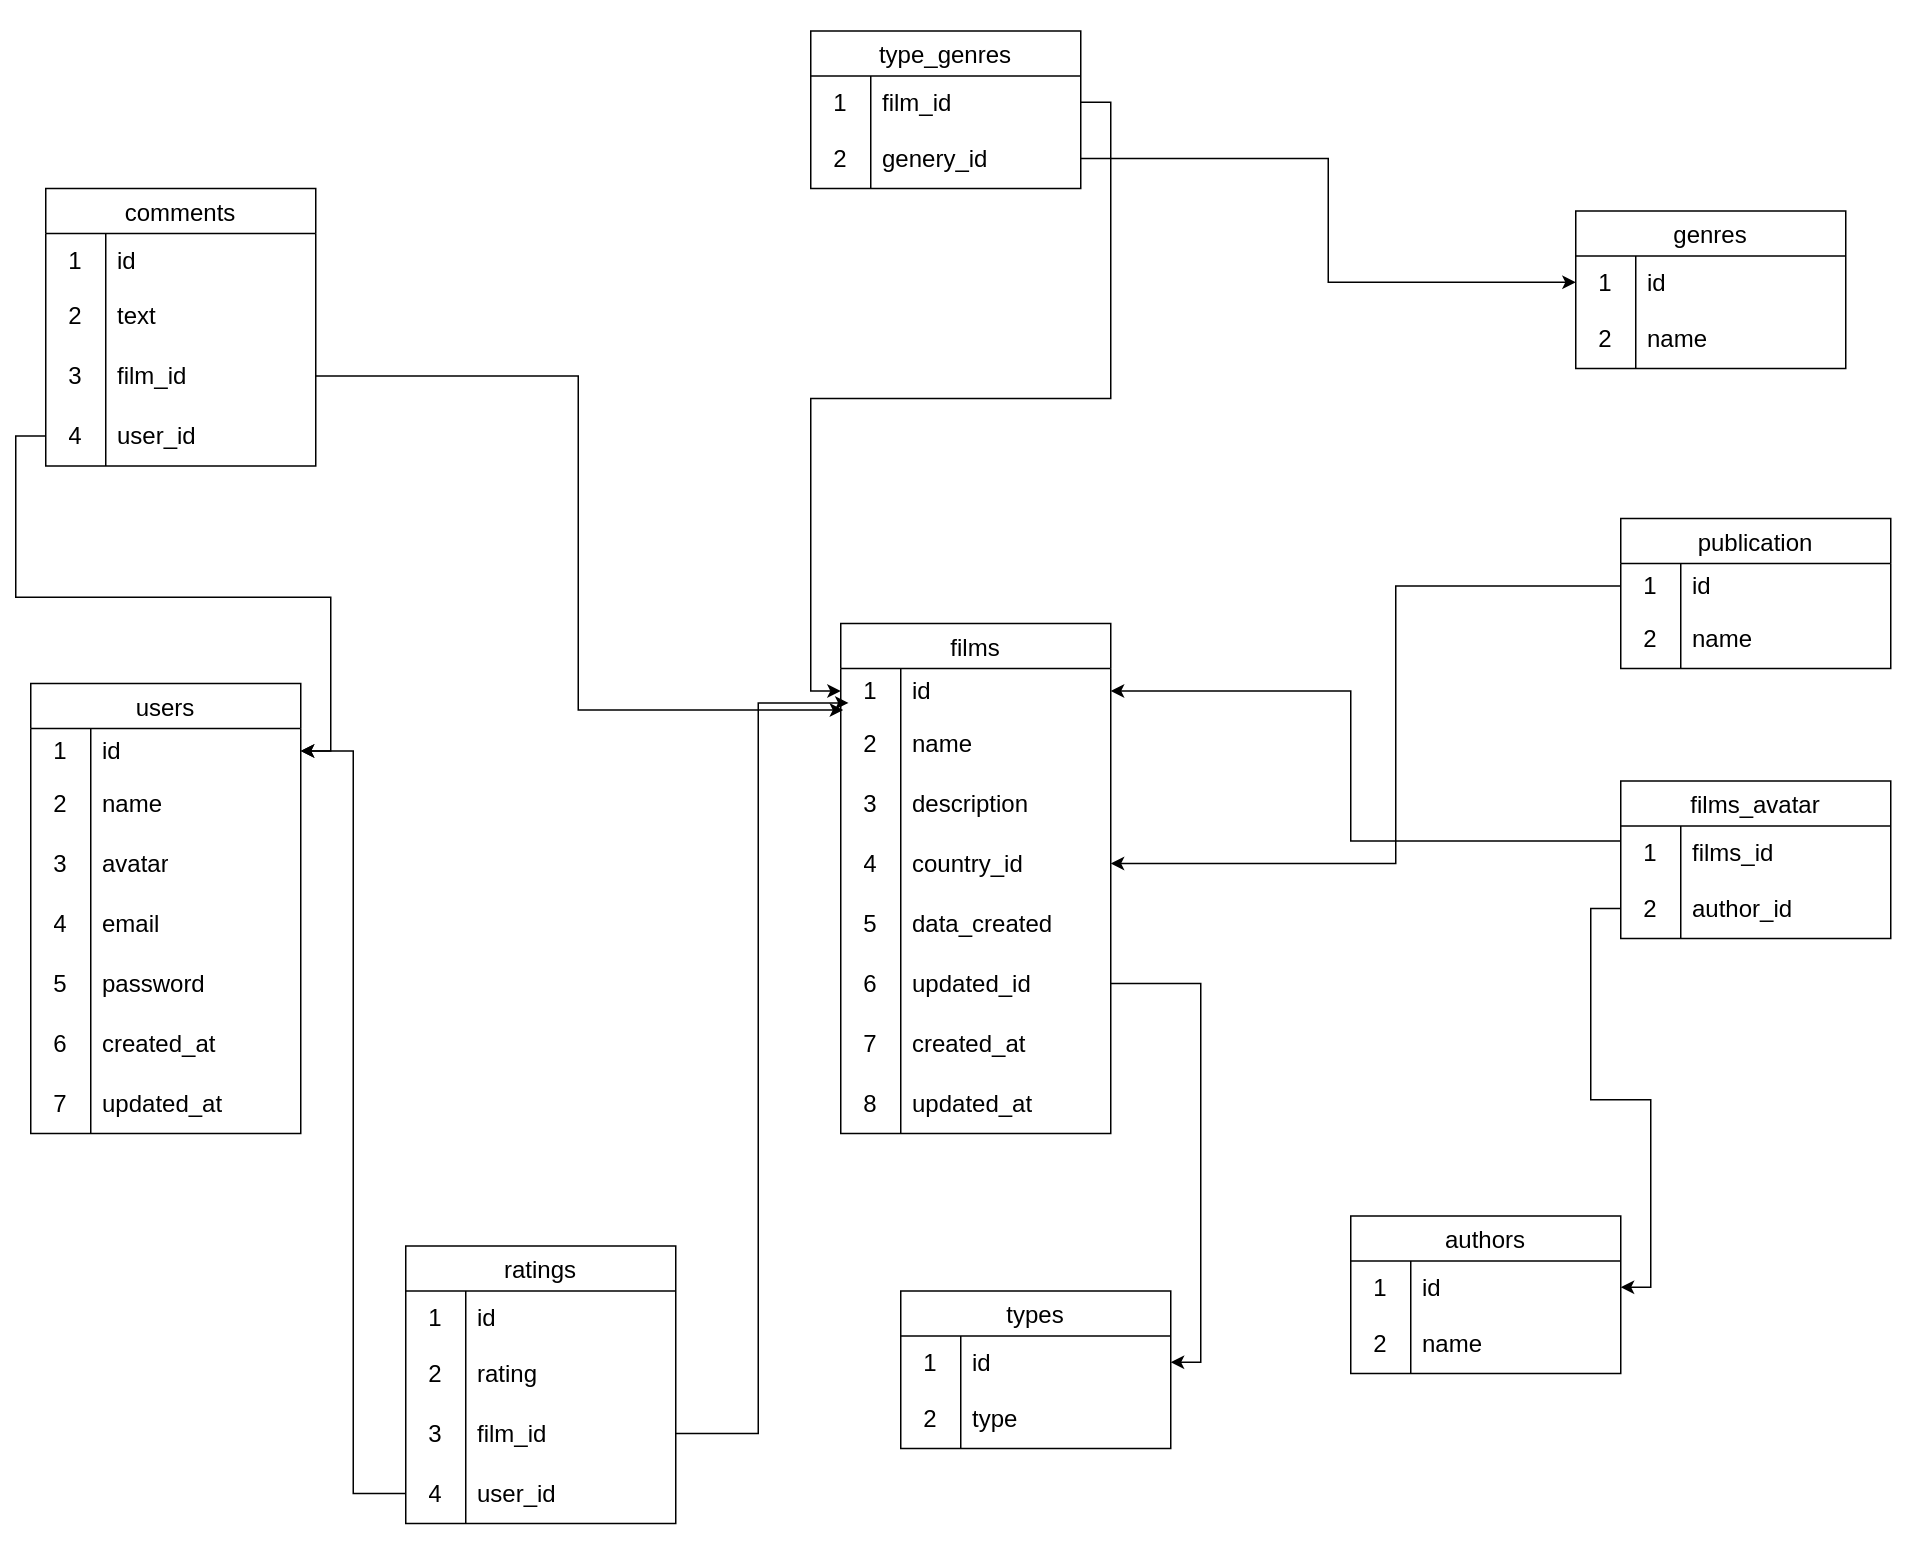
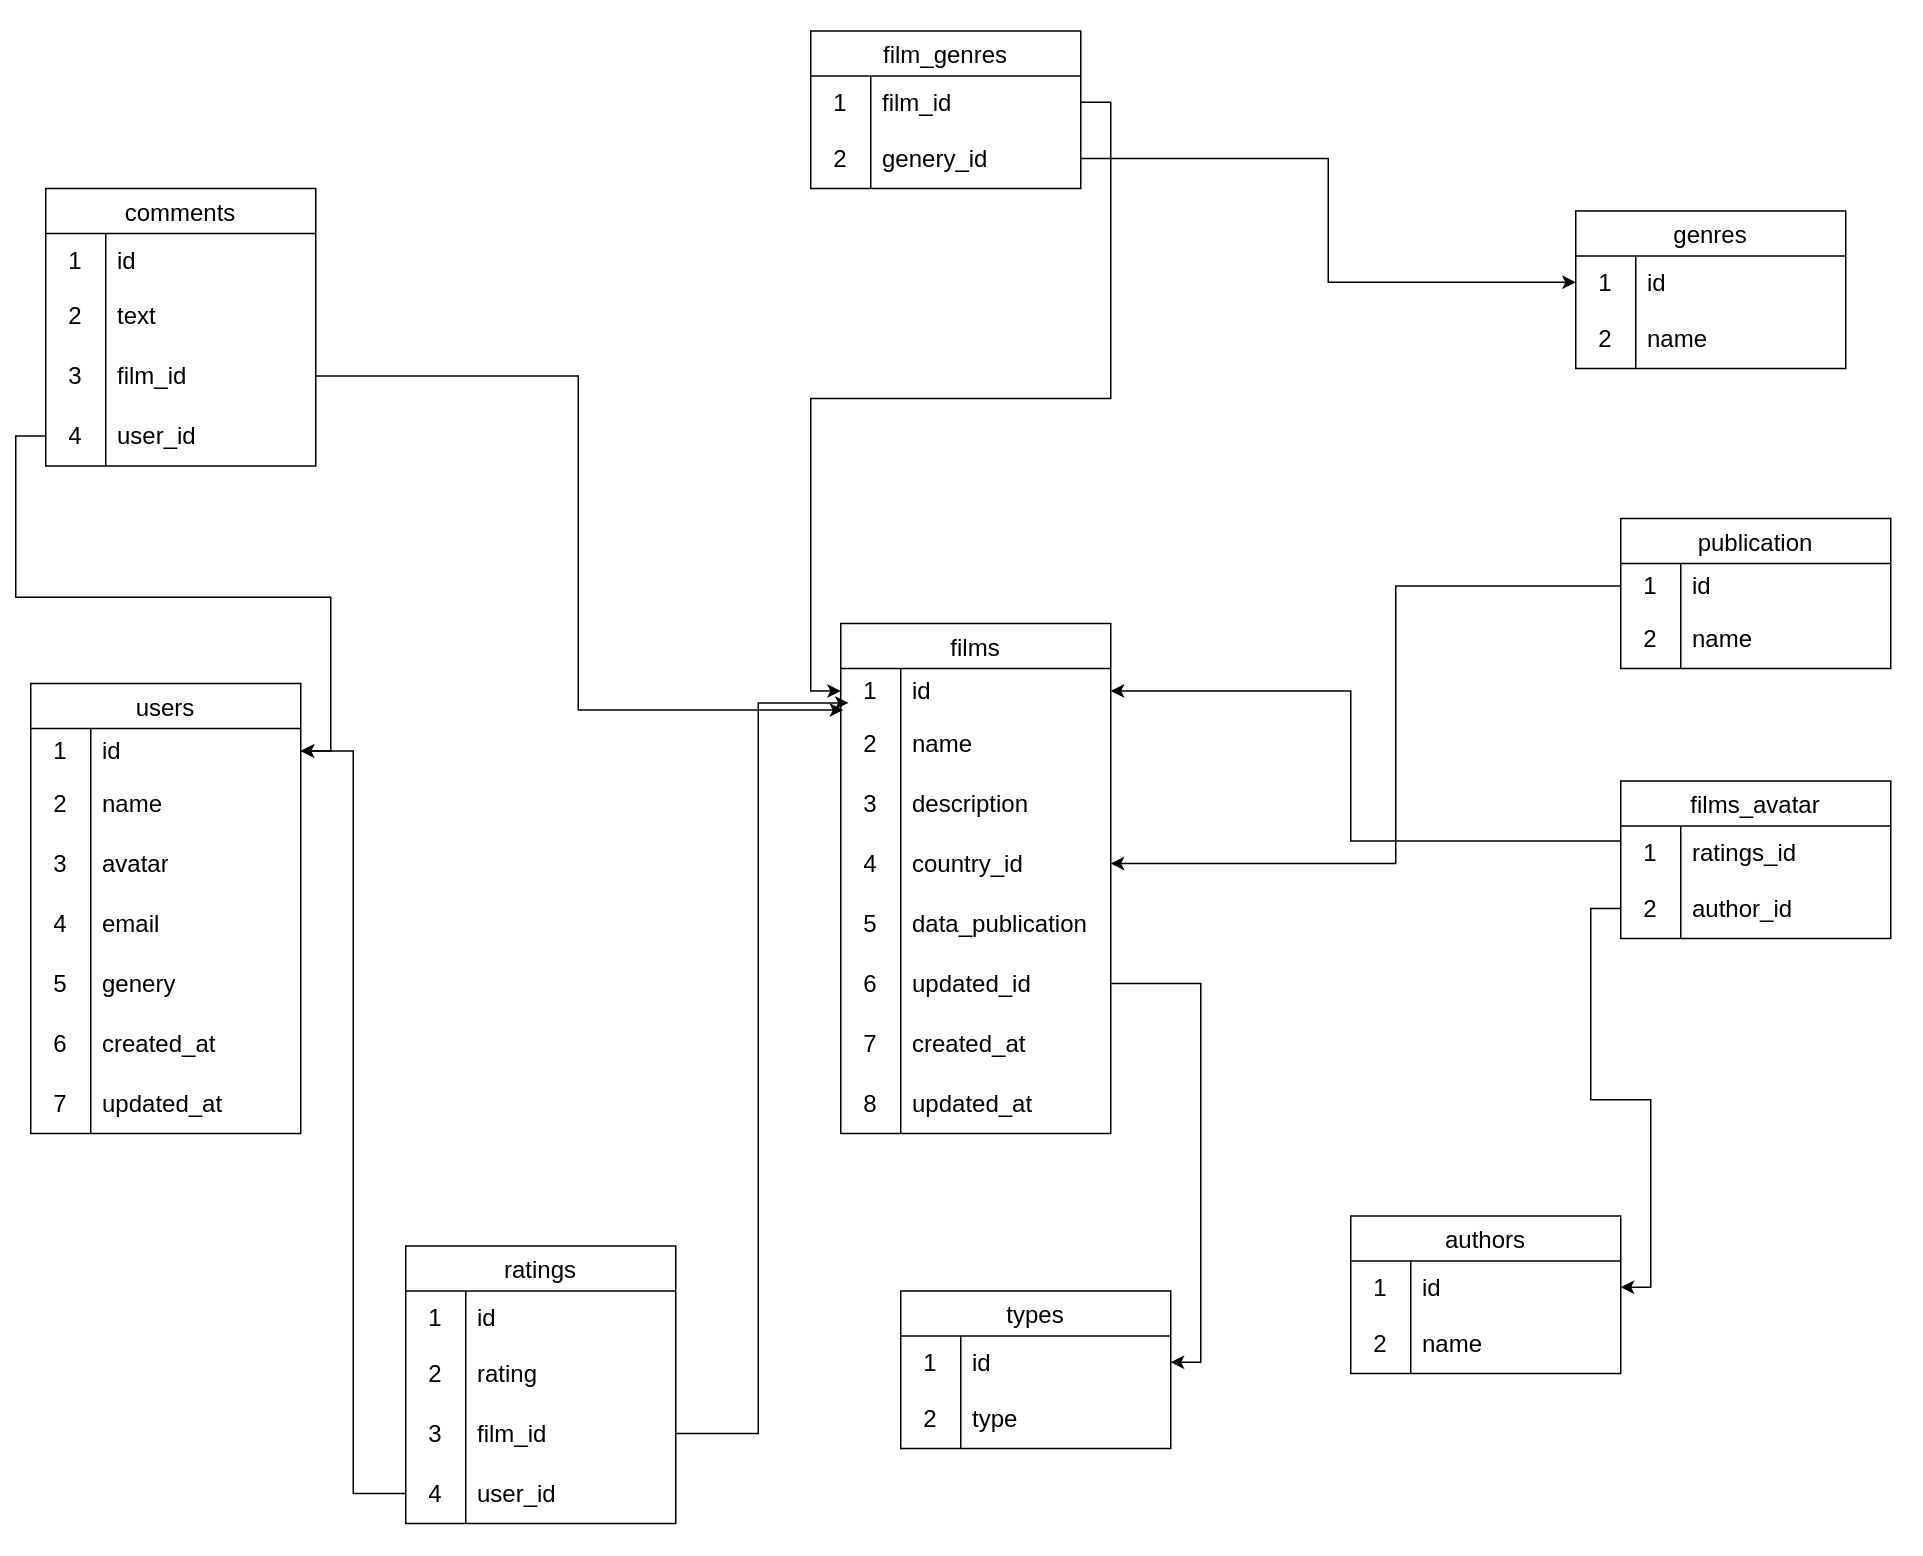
(945, 55) -> (945, 55)
(1737, 853) -> (1754, 853)
(993, 923) -> (1011, 923)
(157, 983) -> (143, 983)
